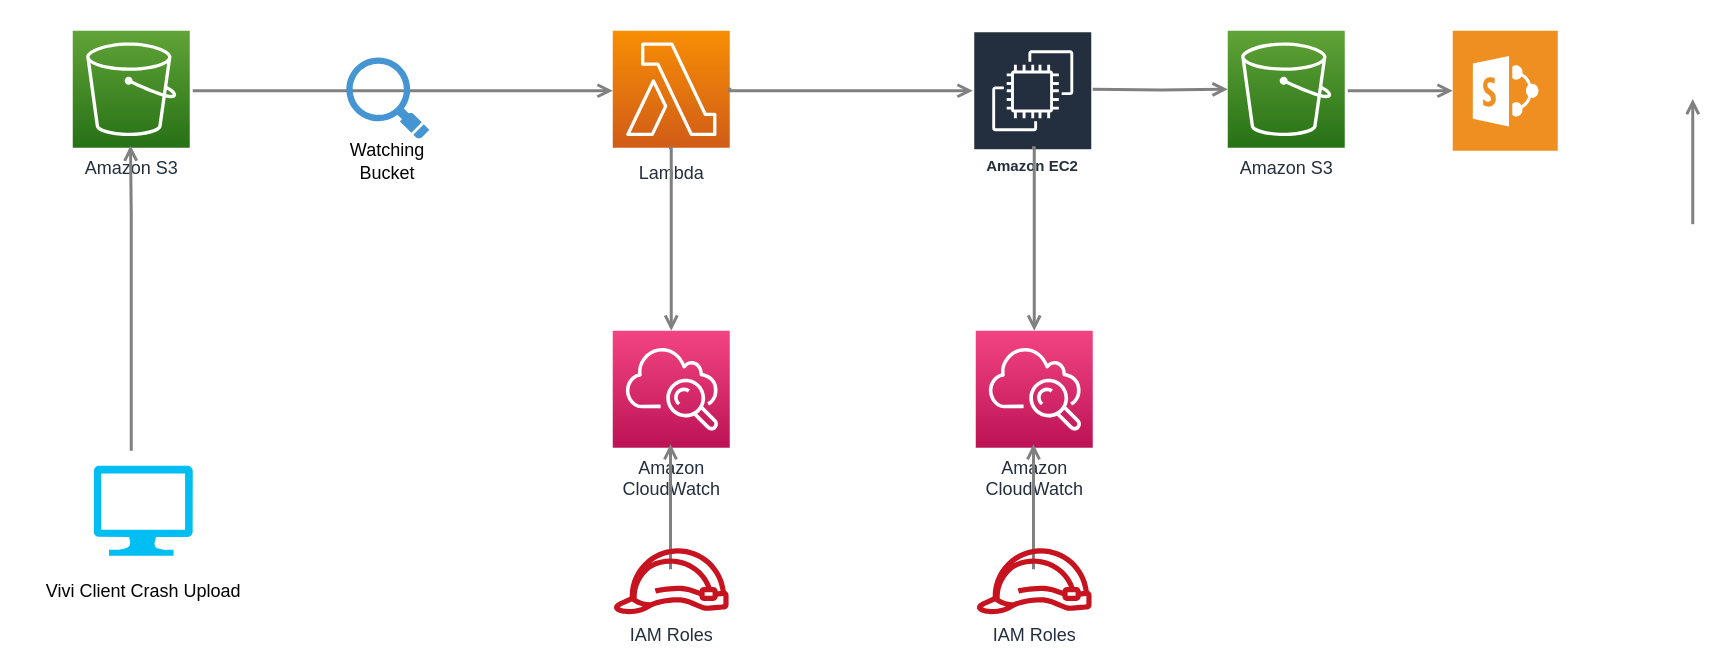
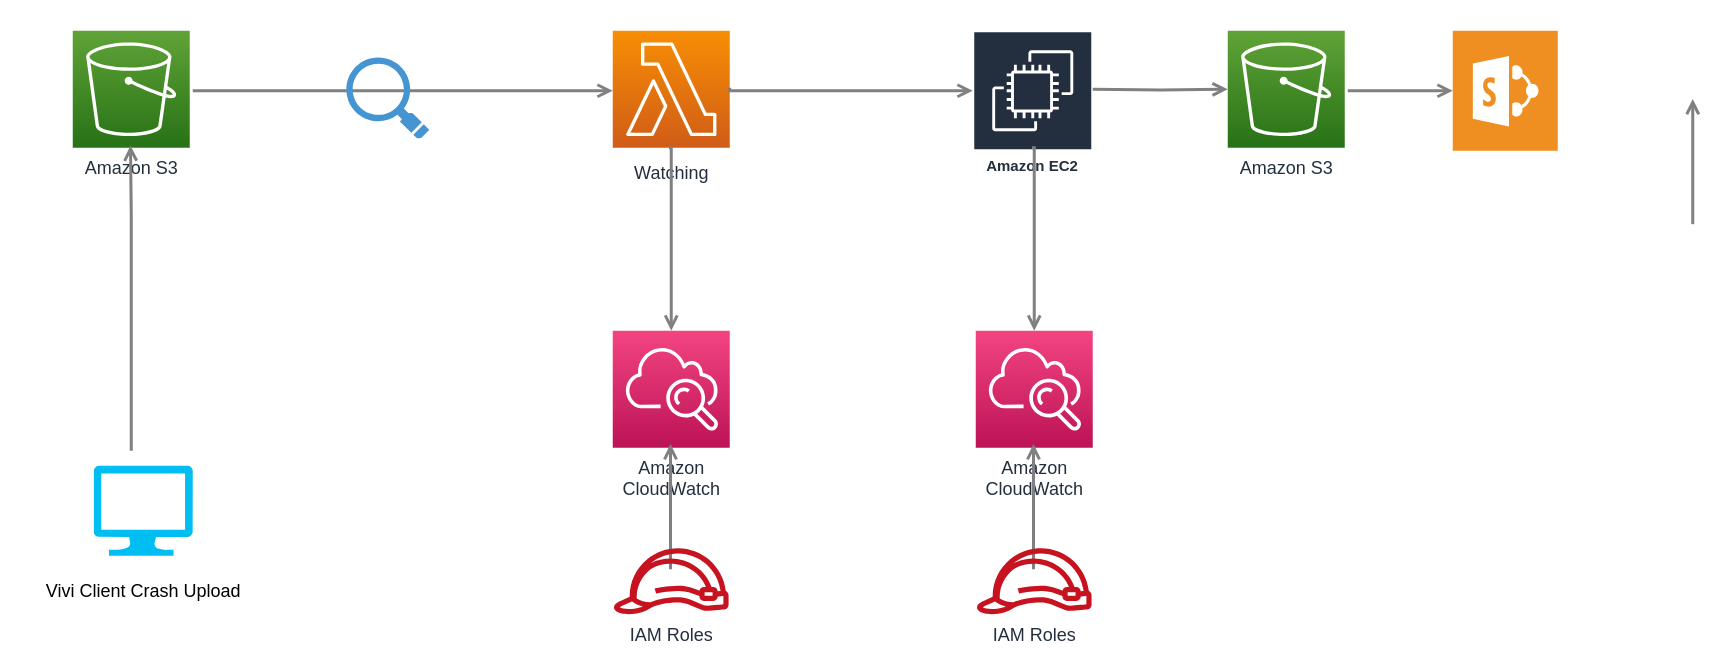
(388, 162) -> none
(672, 174) -> (672, 174)
